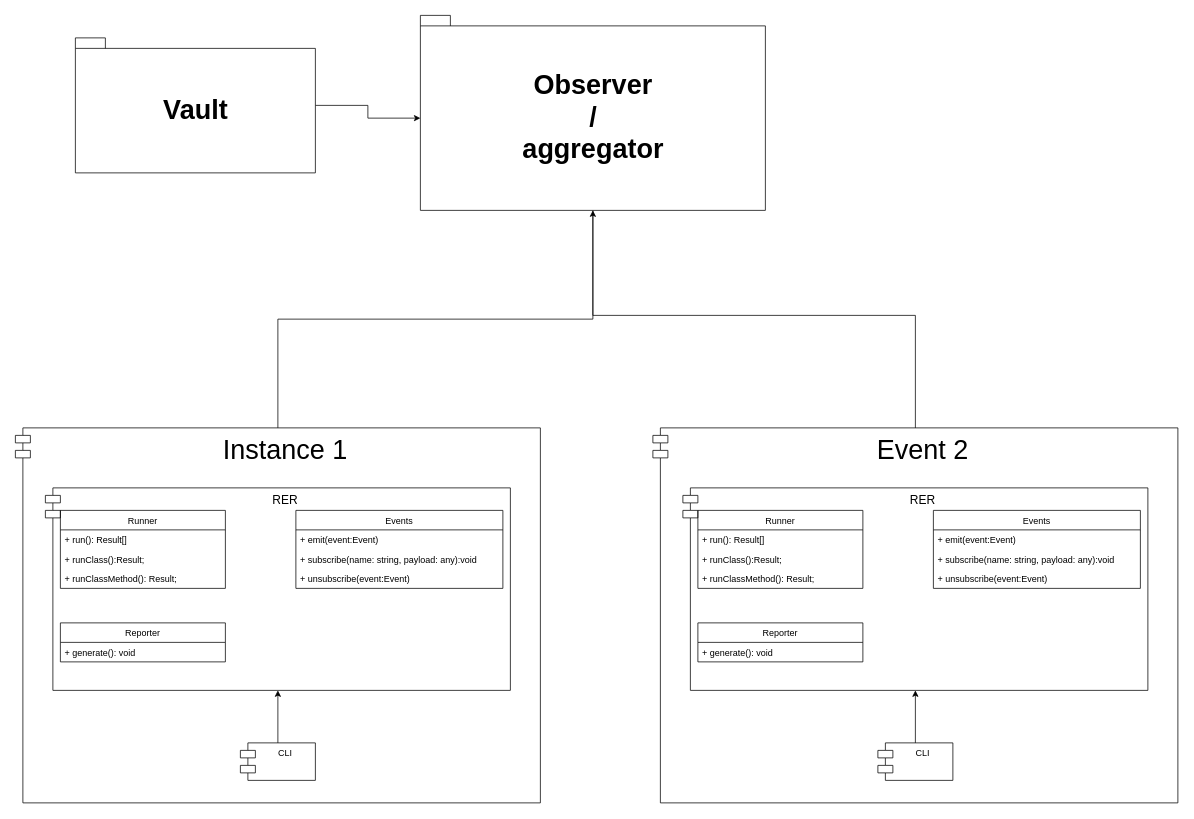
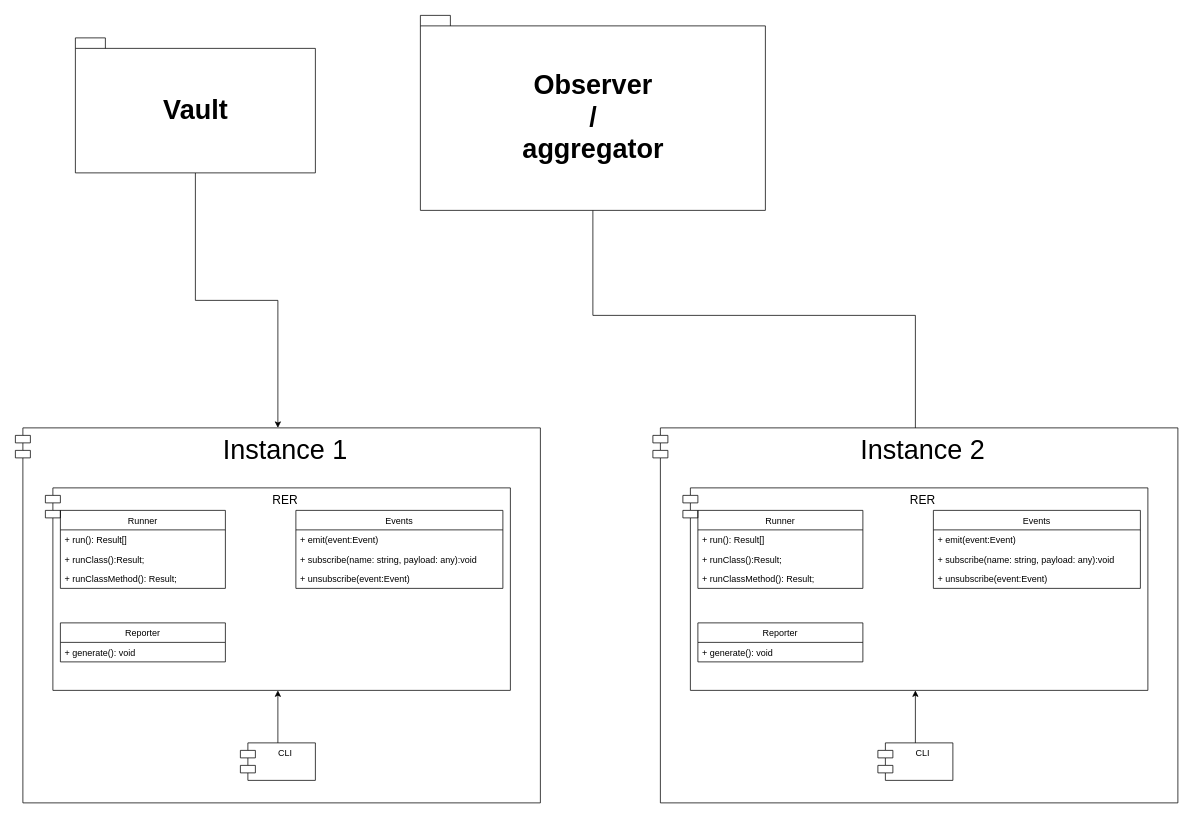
(342, 105) -> (195, 286)
(592, 319) -> none
(923, 450) -> (923, 450)
